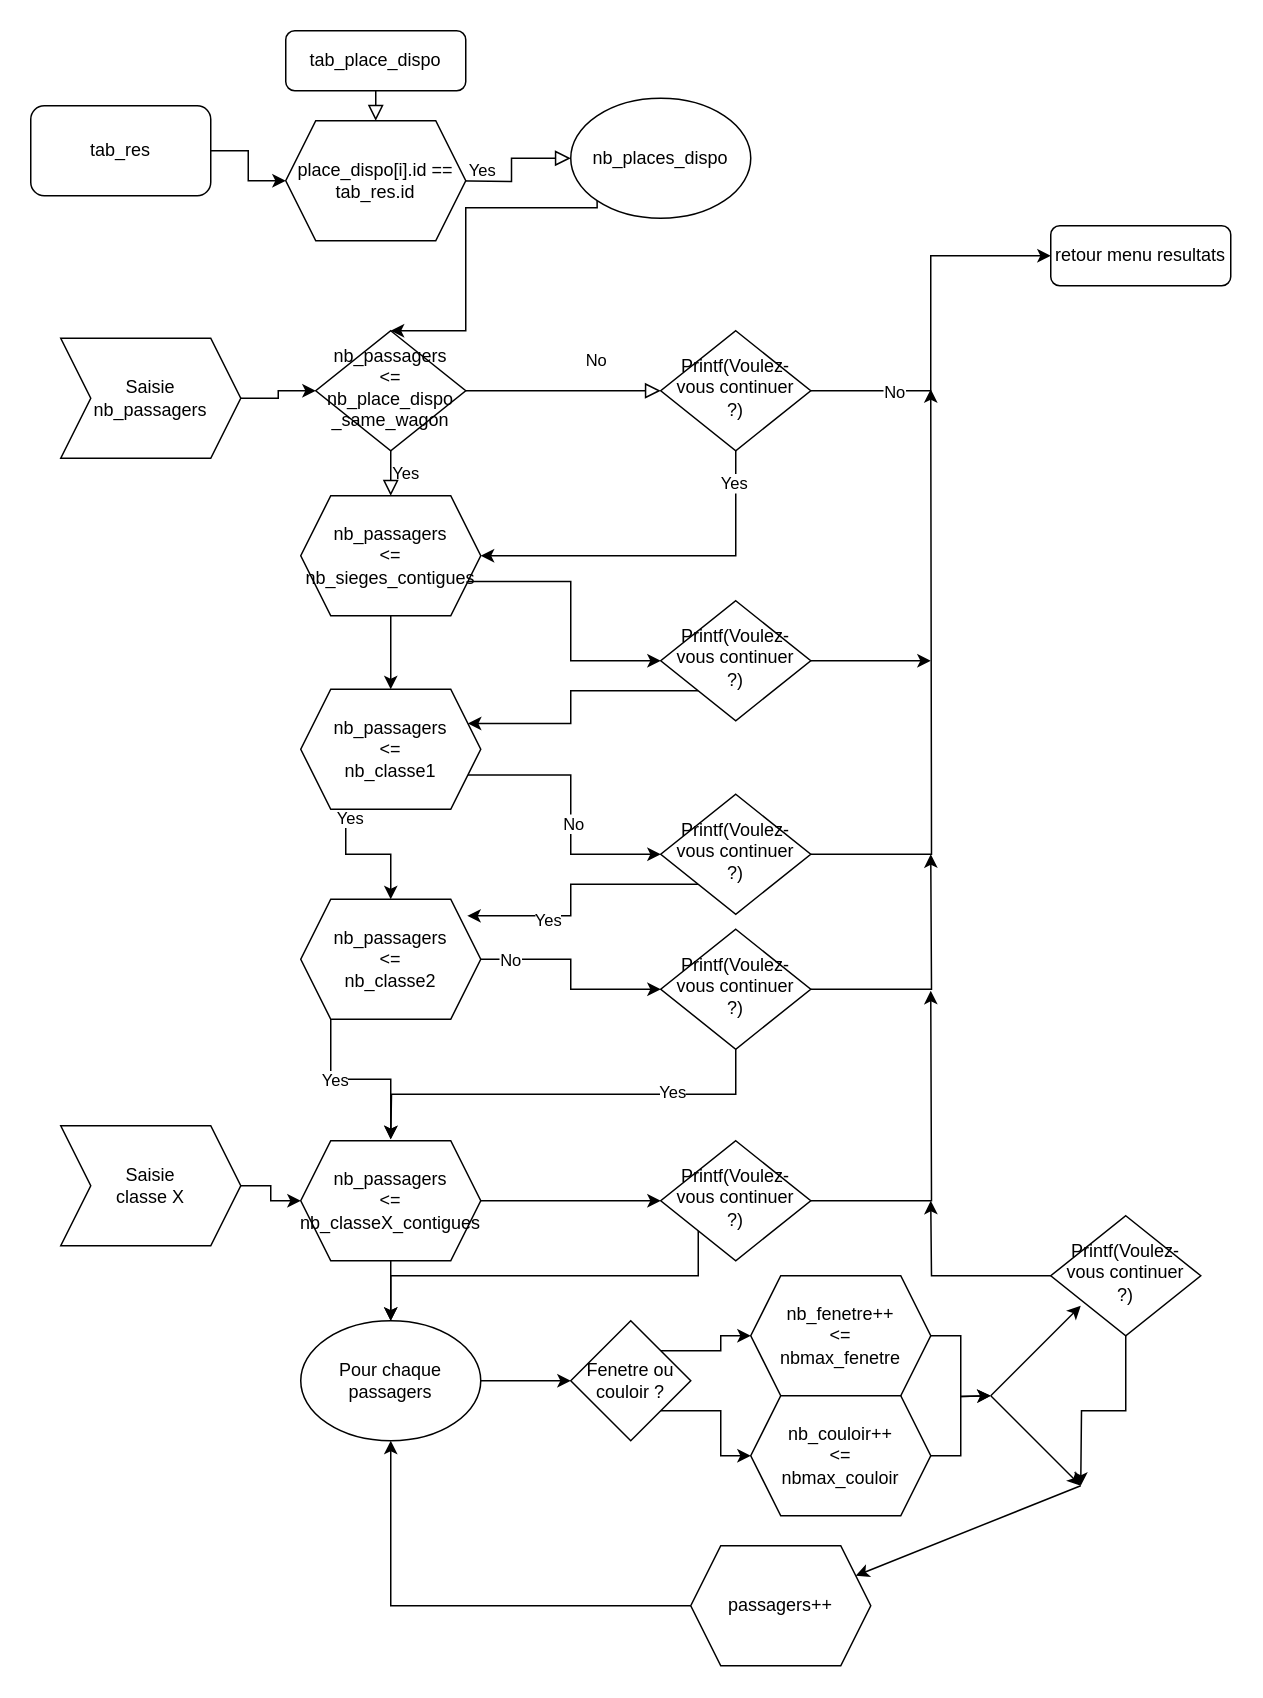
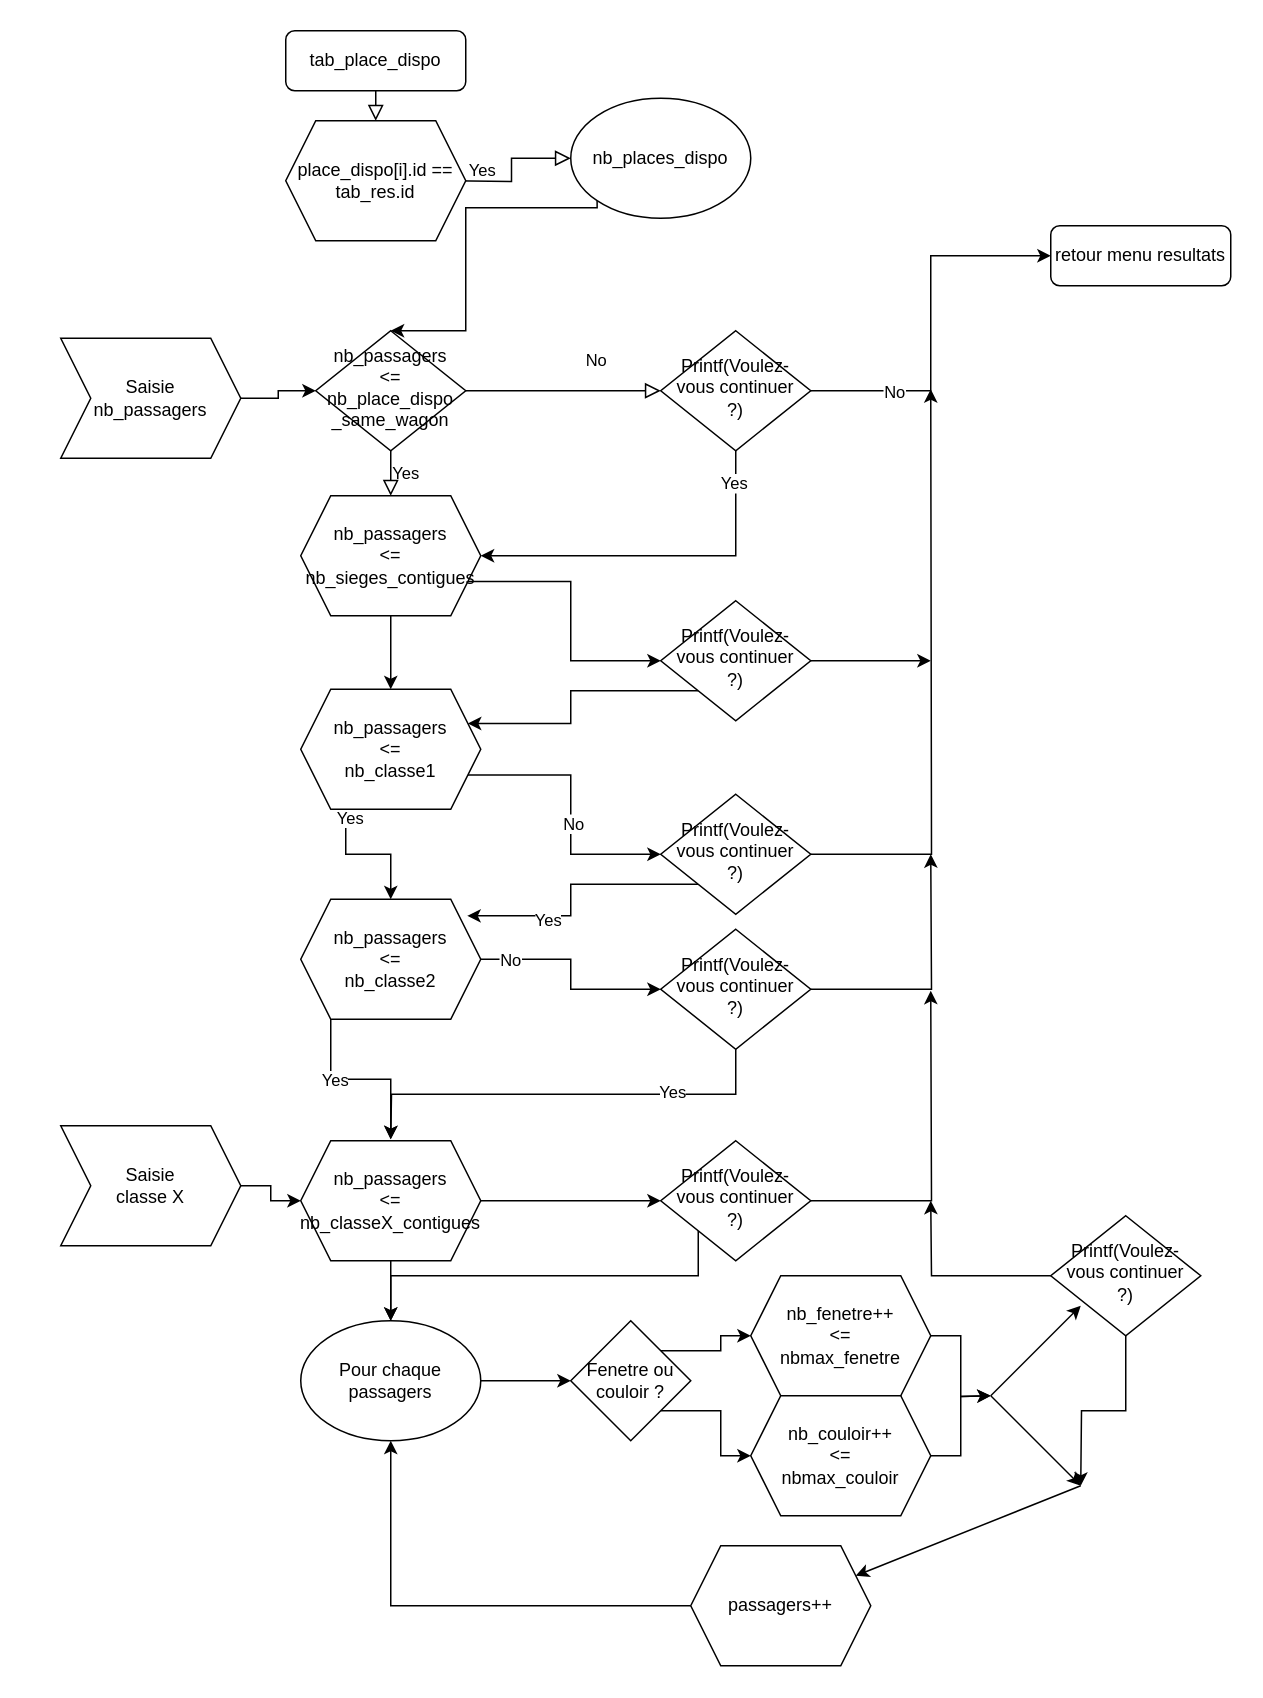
(121, 151) -> none
(248, 161) -> none
